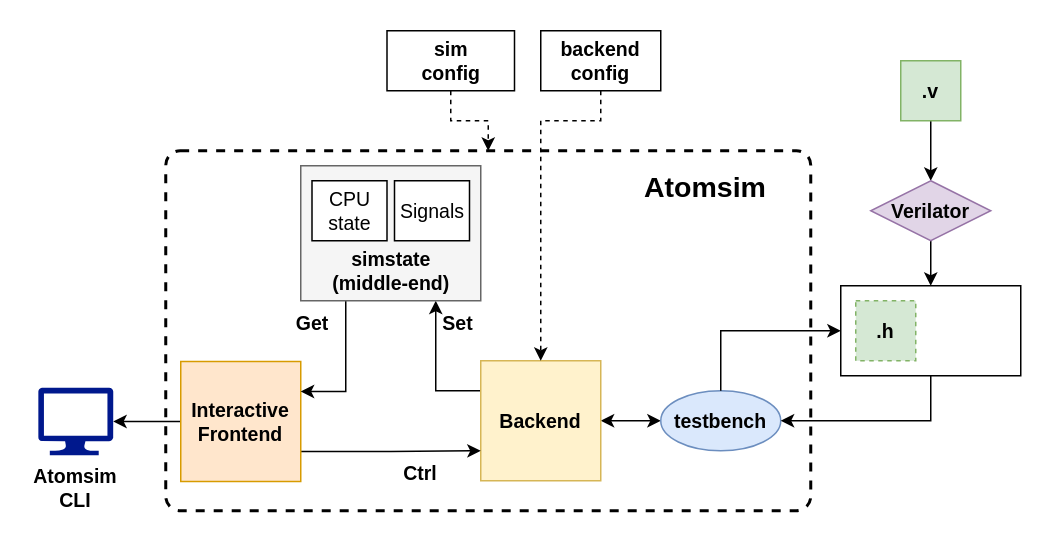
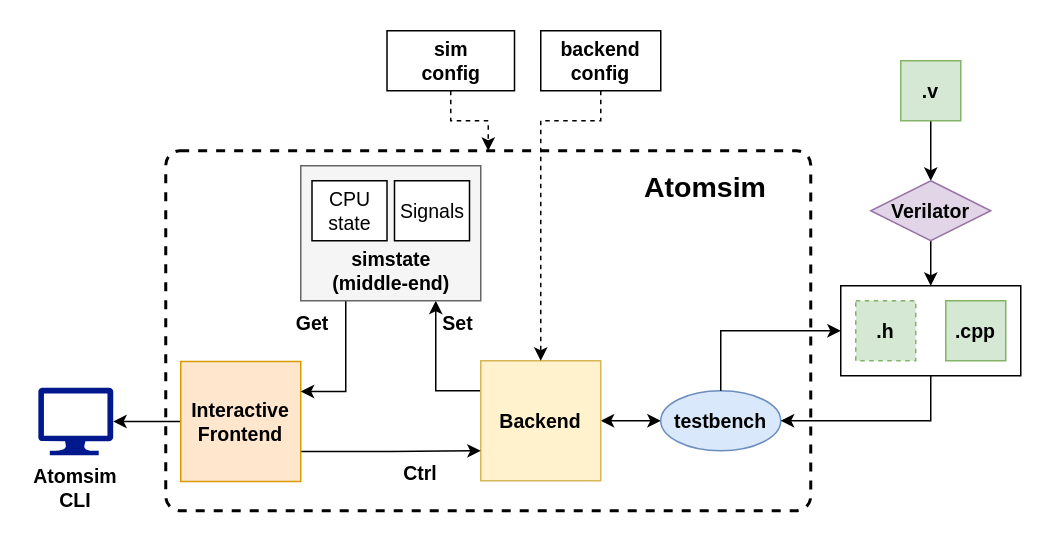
none -> (976, 331)
